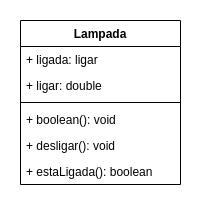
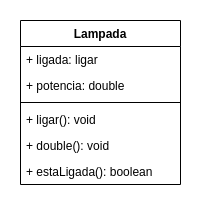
(67, 86) -> (79, 86)
(75, 120) -> (67, 120)
(77, 146) -> (72, 146)
